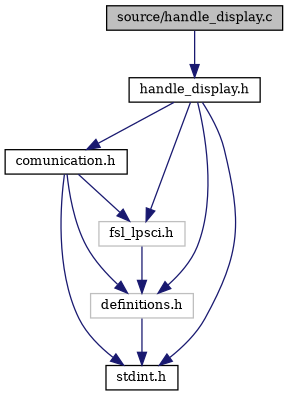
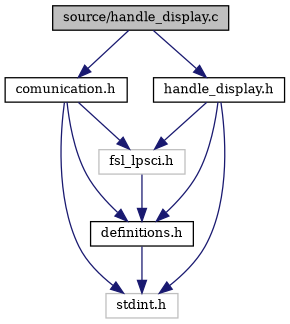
(136, 123) -> (108, 49)
(142, 306) -> (142, 234)
(142, 378) -> (142, 306)
